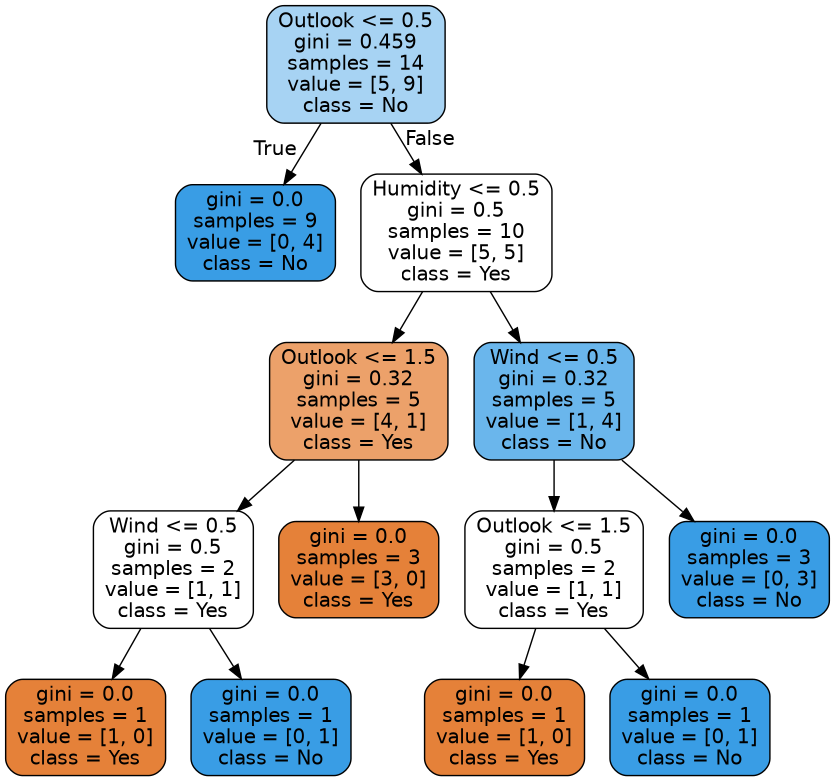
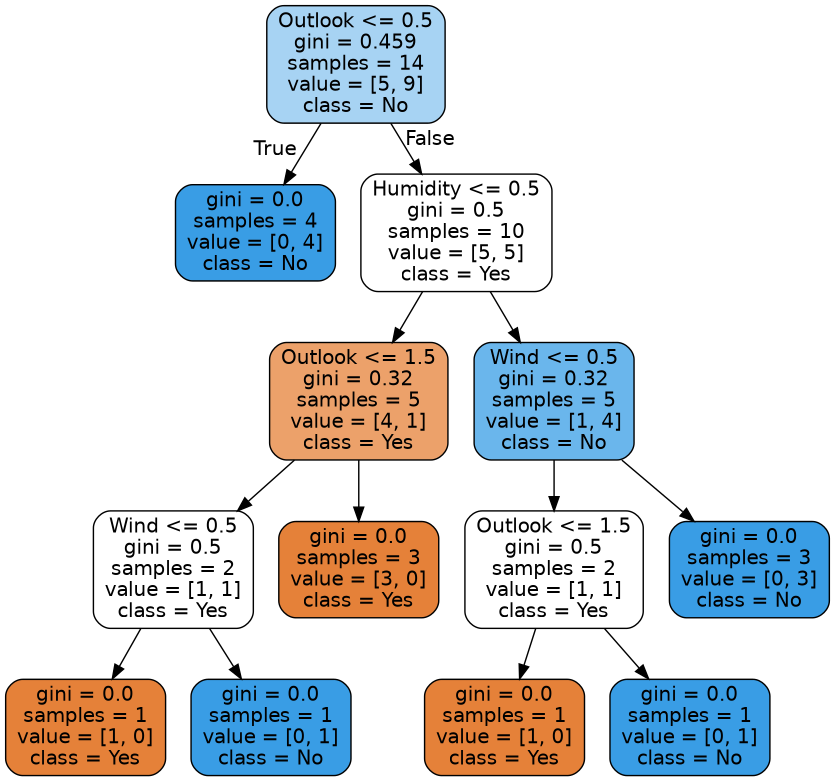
(255, 233) -> (255, 233)
